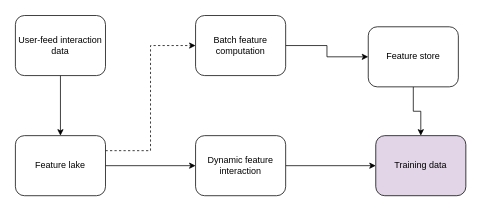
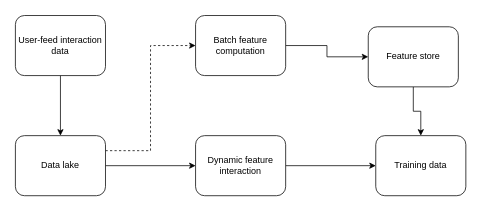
(60, 165) -> (60, 165)
(420, 165) -> (420, 165)
